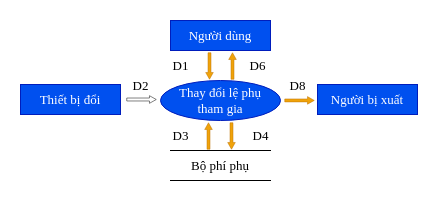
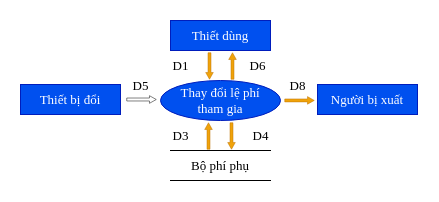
(221, 36) -> (221, 36)
(141, 86) -> (141, 86)
(221, 101) -> (221, 101)
